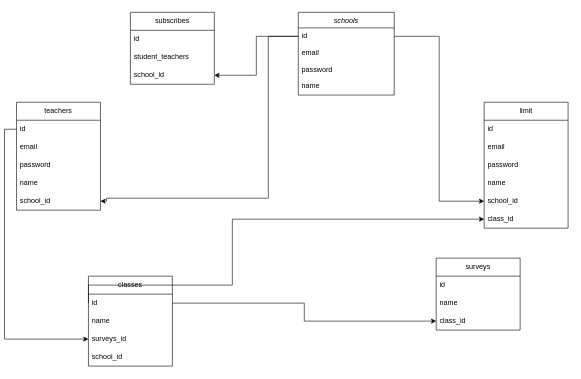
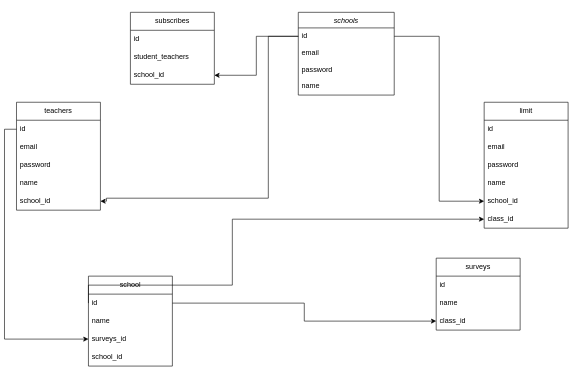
(131, 285) -> (131, 285)
